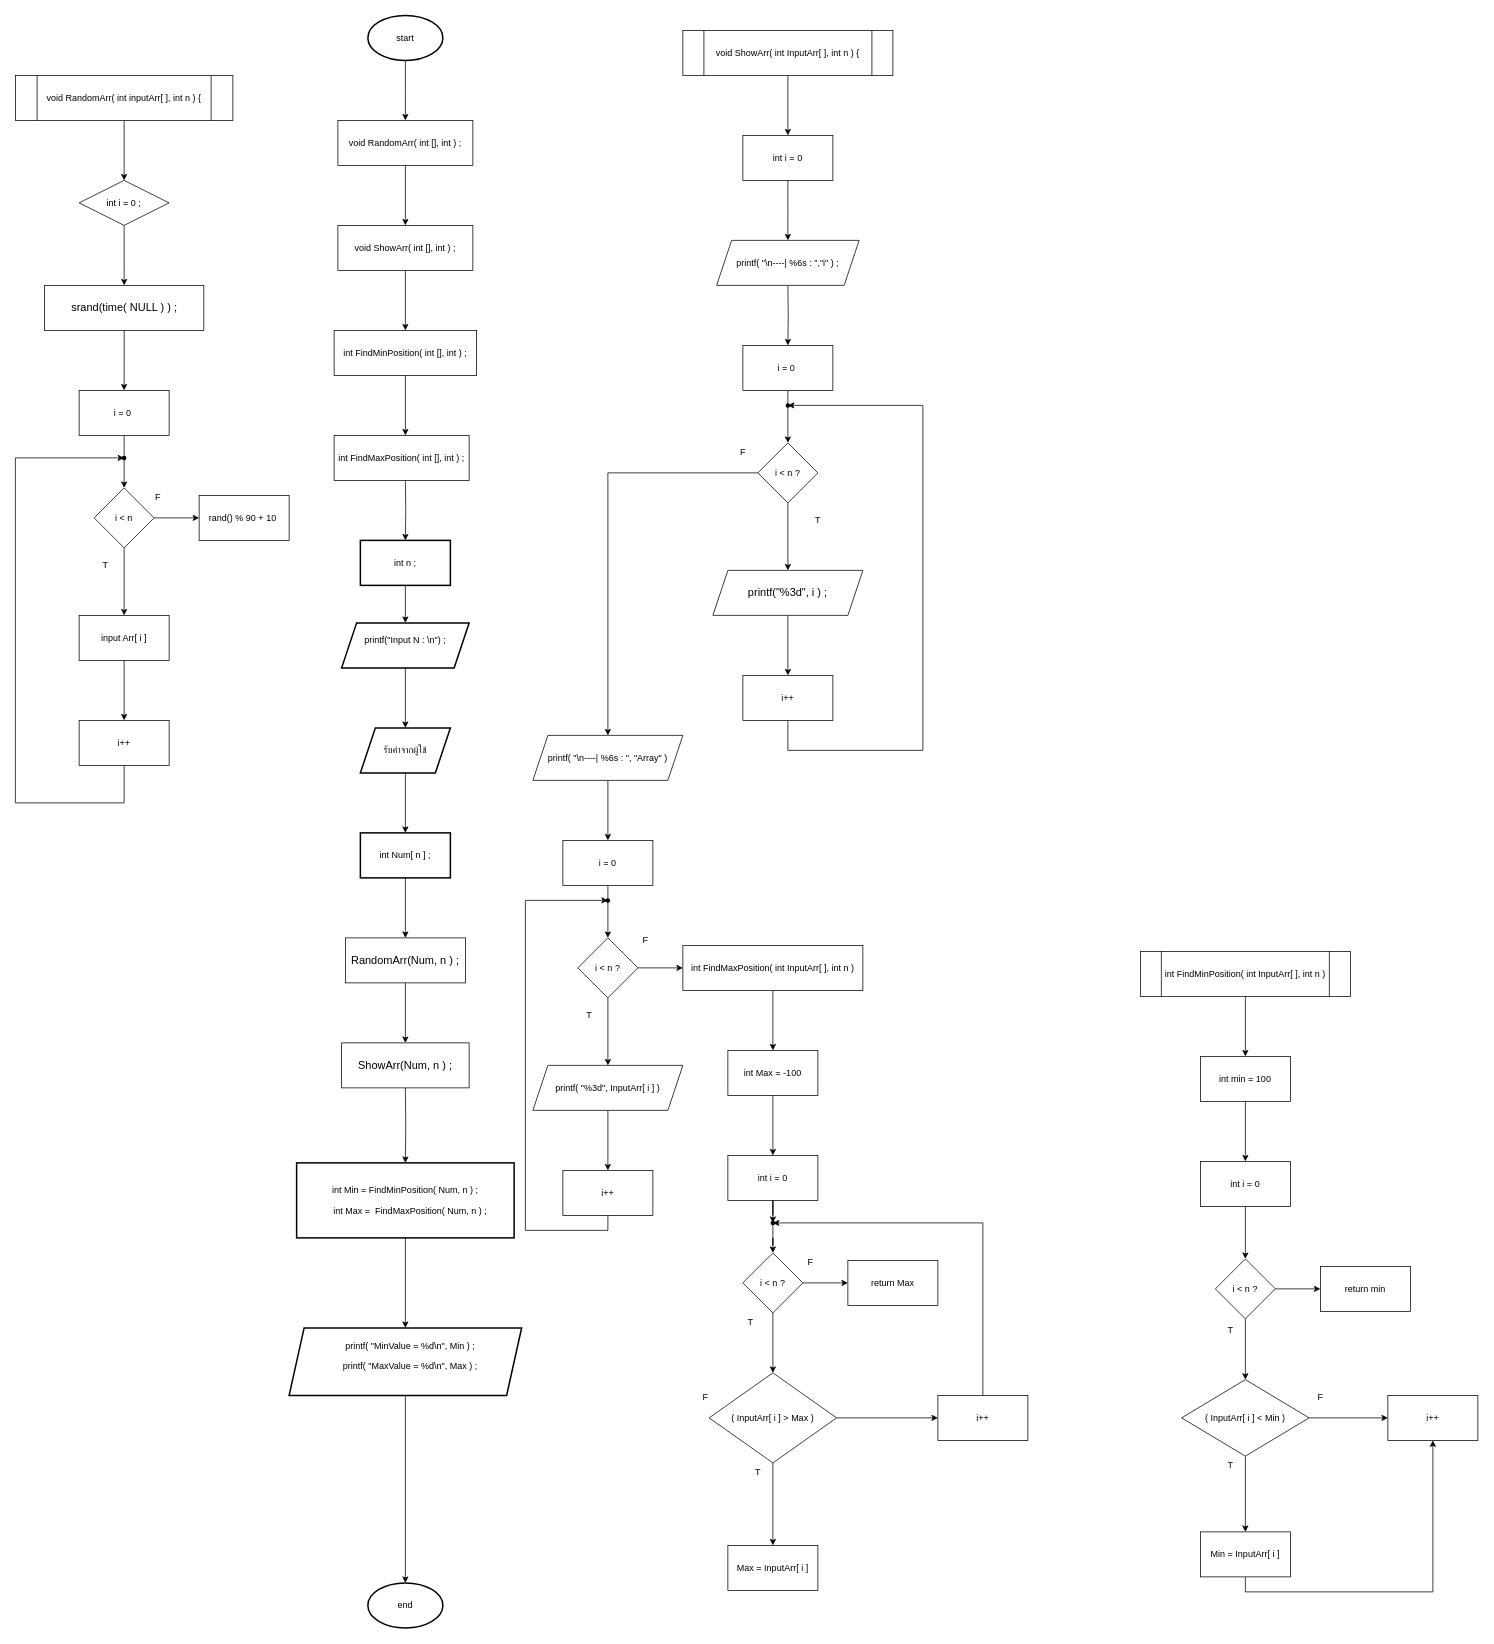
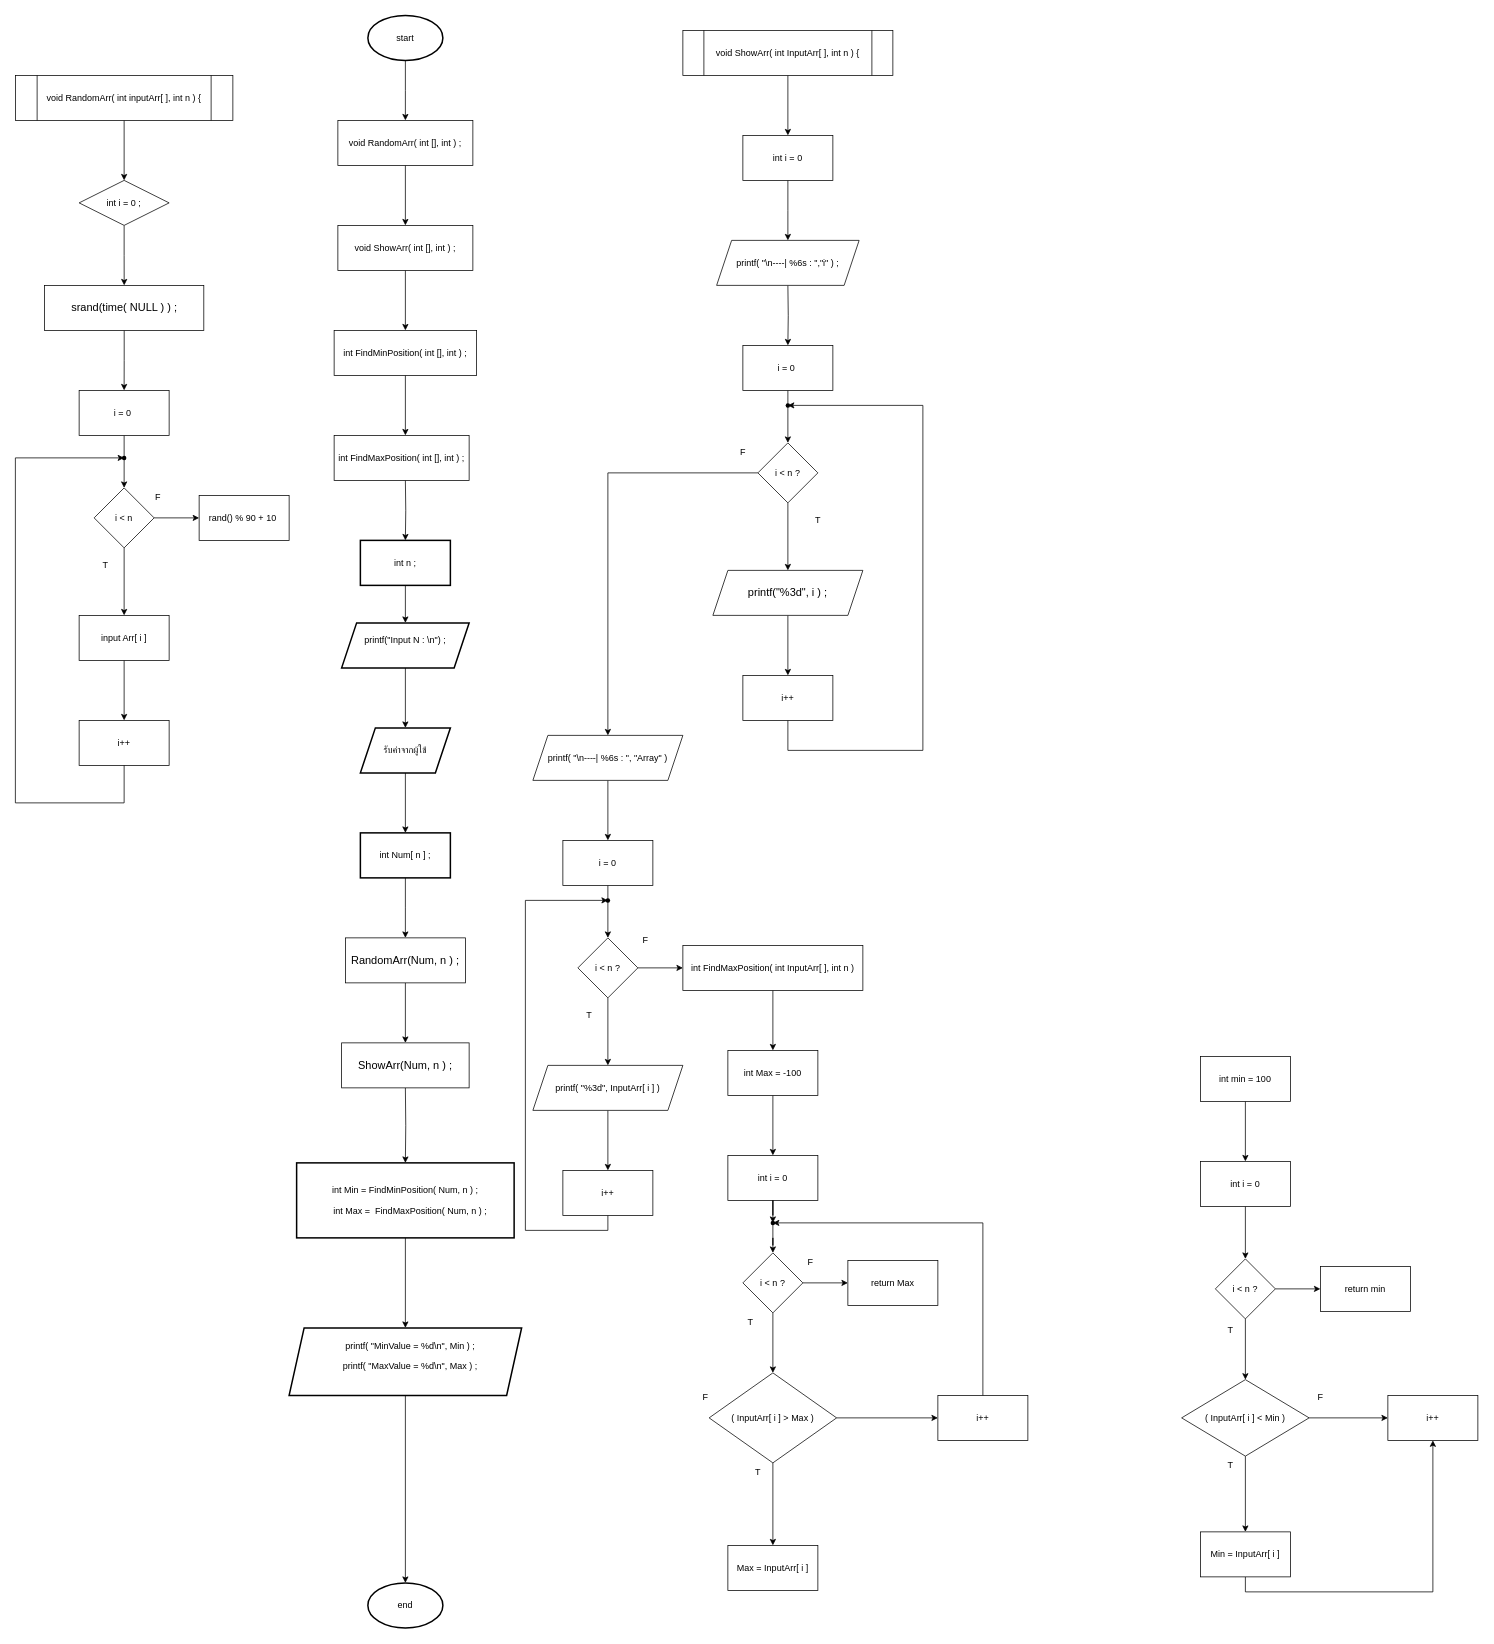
(1245, 974) -> none
(1245, 1023) -> none
